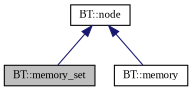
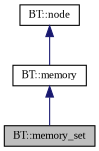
(71, 50) -> (50, 111)
